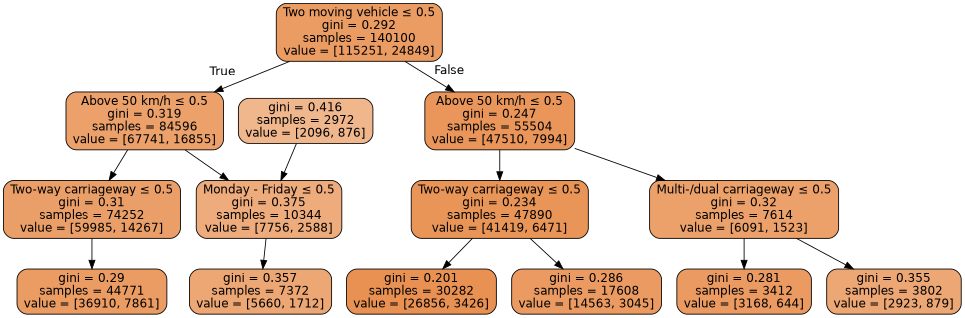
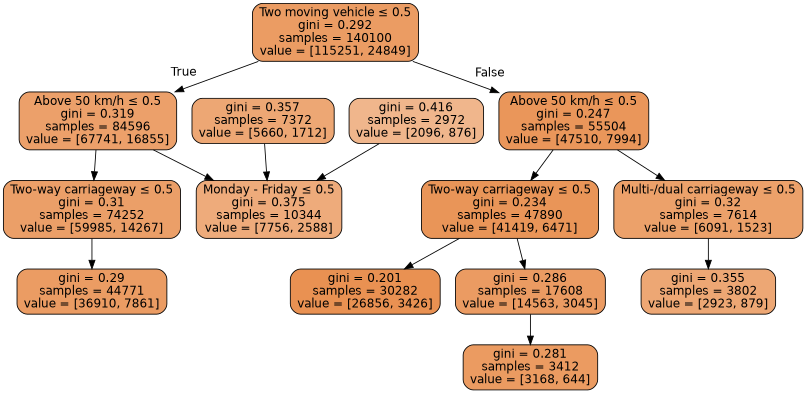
(265, 249) -> (266, 158)
(744, 249) -> (530, 325)
